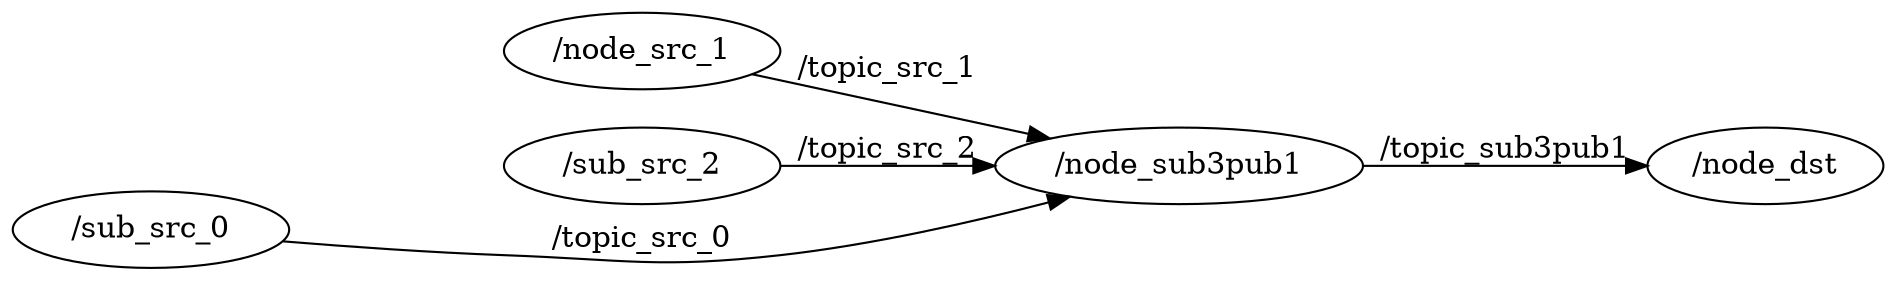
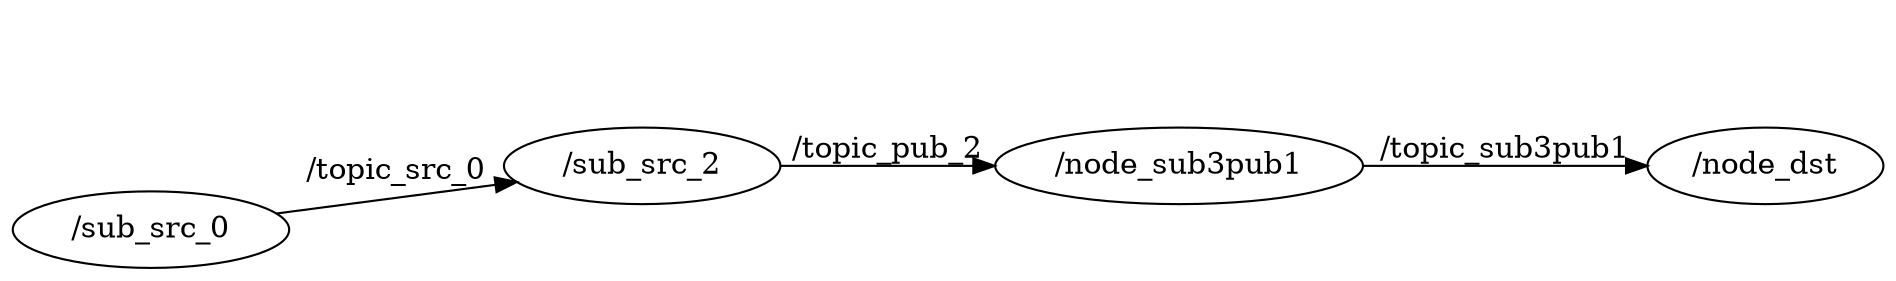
(642, 51) -> none
(888, 150) -> (888, 150)
(668, 262) -> (386, 199)
